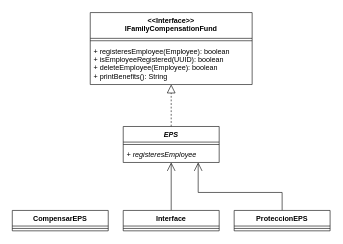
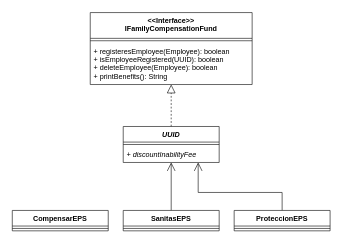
(171, 134) -> (171, 134)
(164, 155) -> (166, 155)
(171, 218) -> (171, 218)
